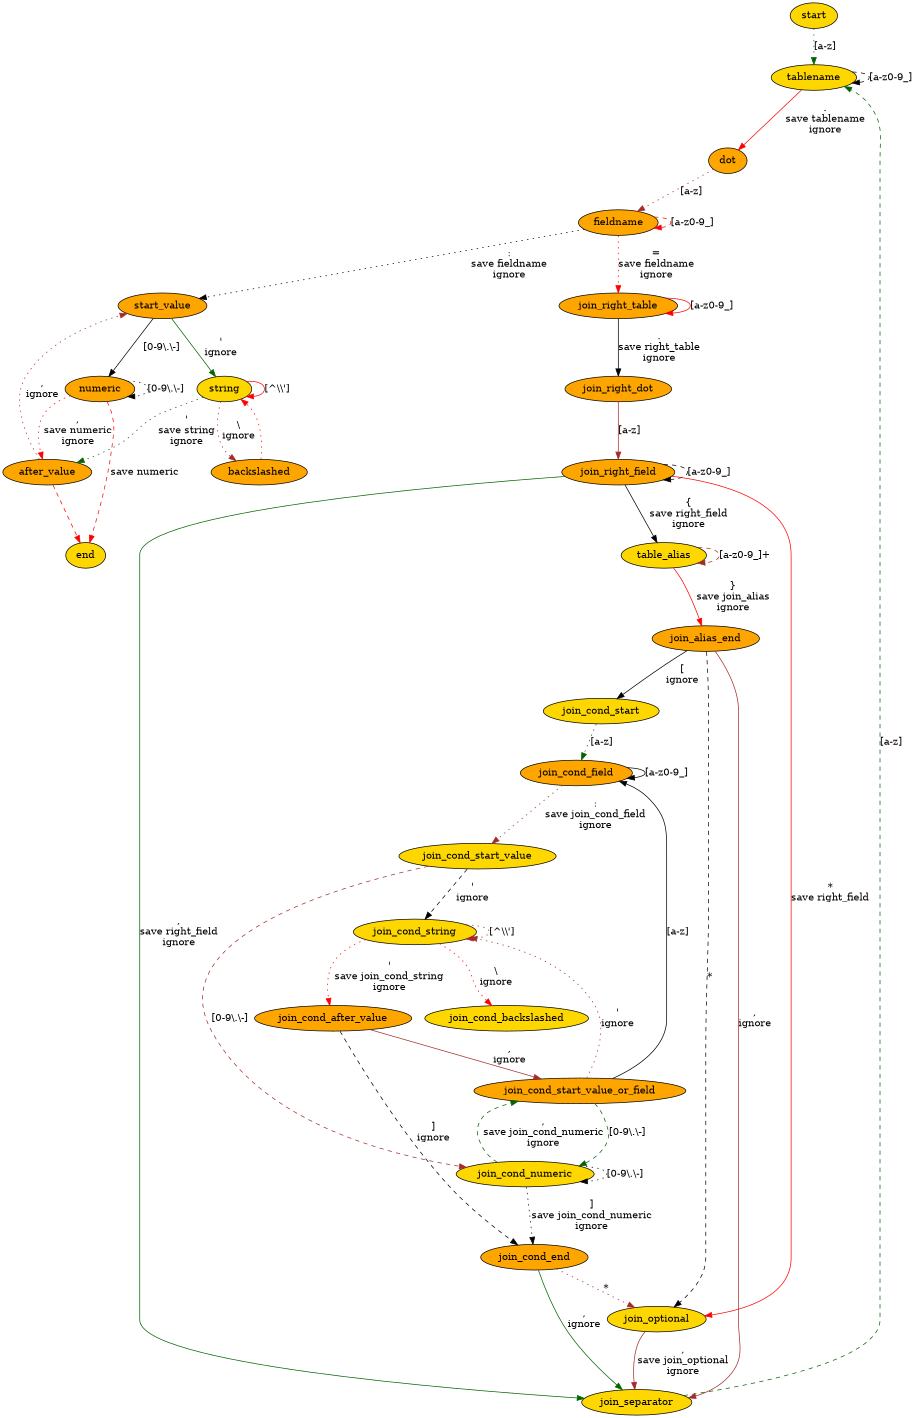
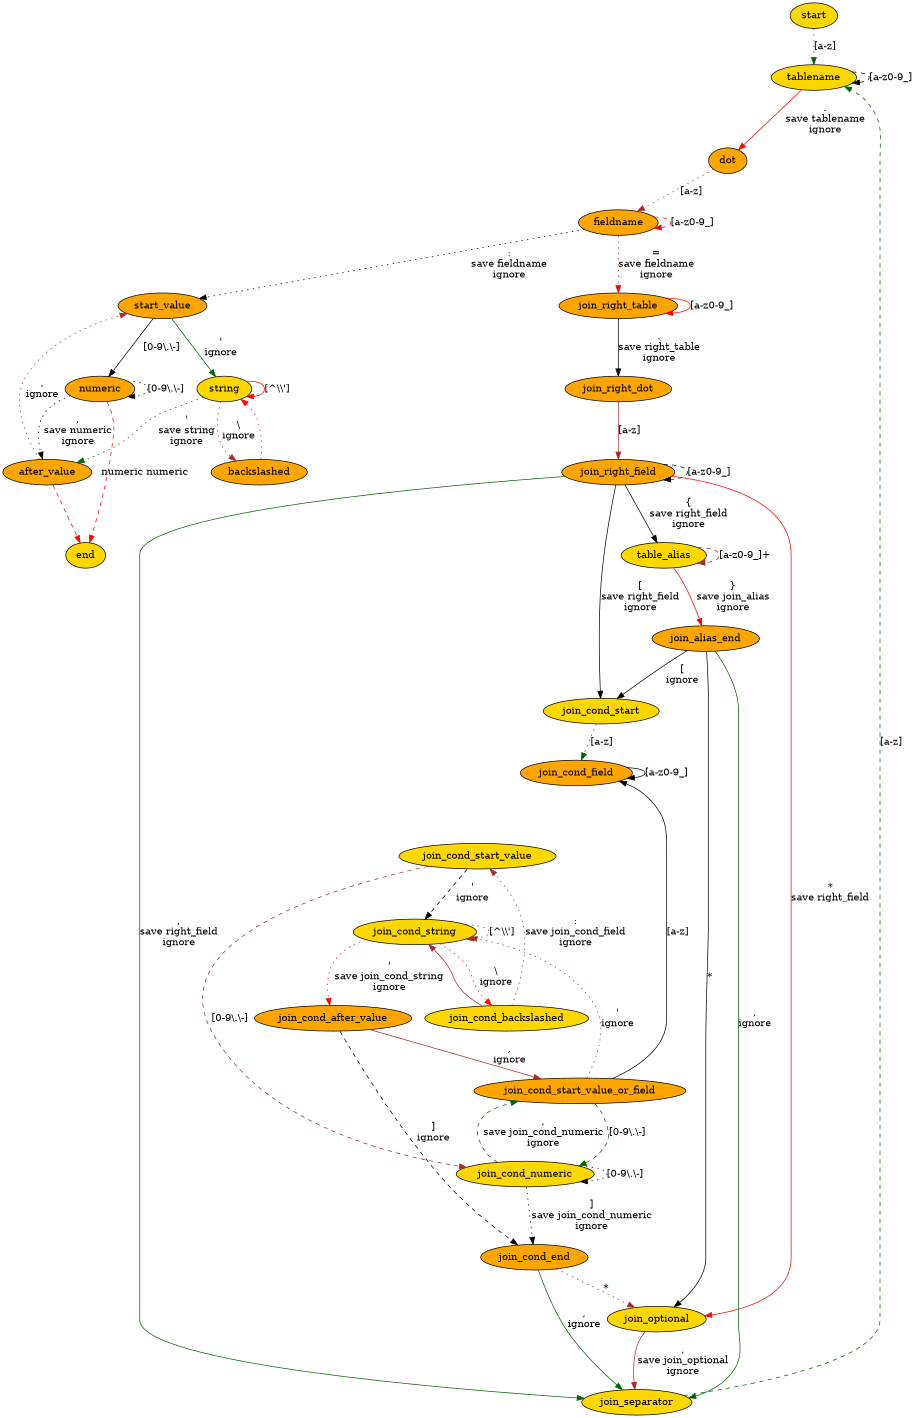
(42, 417) -> (42, 417)
(145, 472) -> (145, 472)
none -> (601, 588)
(530, 812) -> (525, 937)
none -> (455, 981)
(707, 981) -> (707, 981)
(738, 1032) -> (738, 1032)
